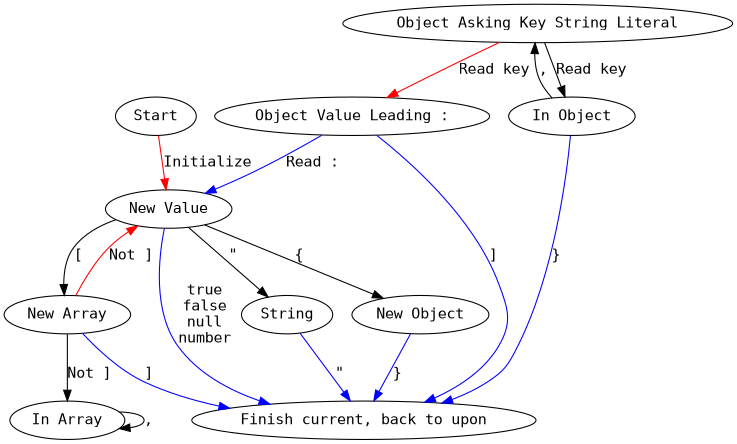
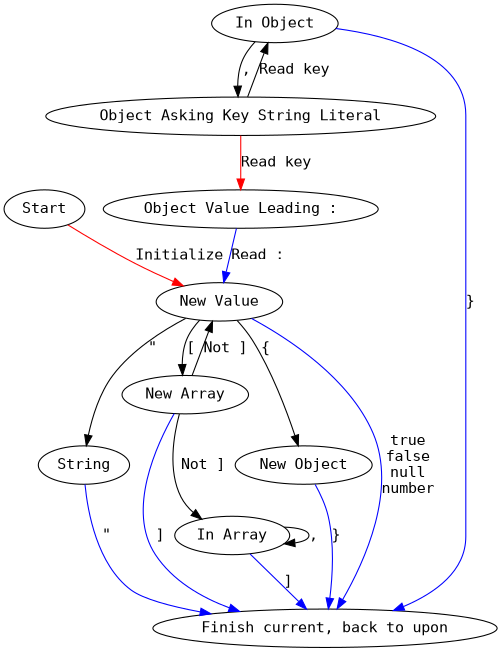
(98, 260) -> (200, 353)
(489, 263) -> (274, 578)
